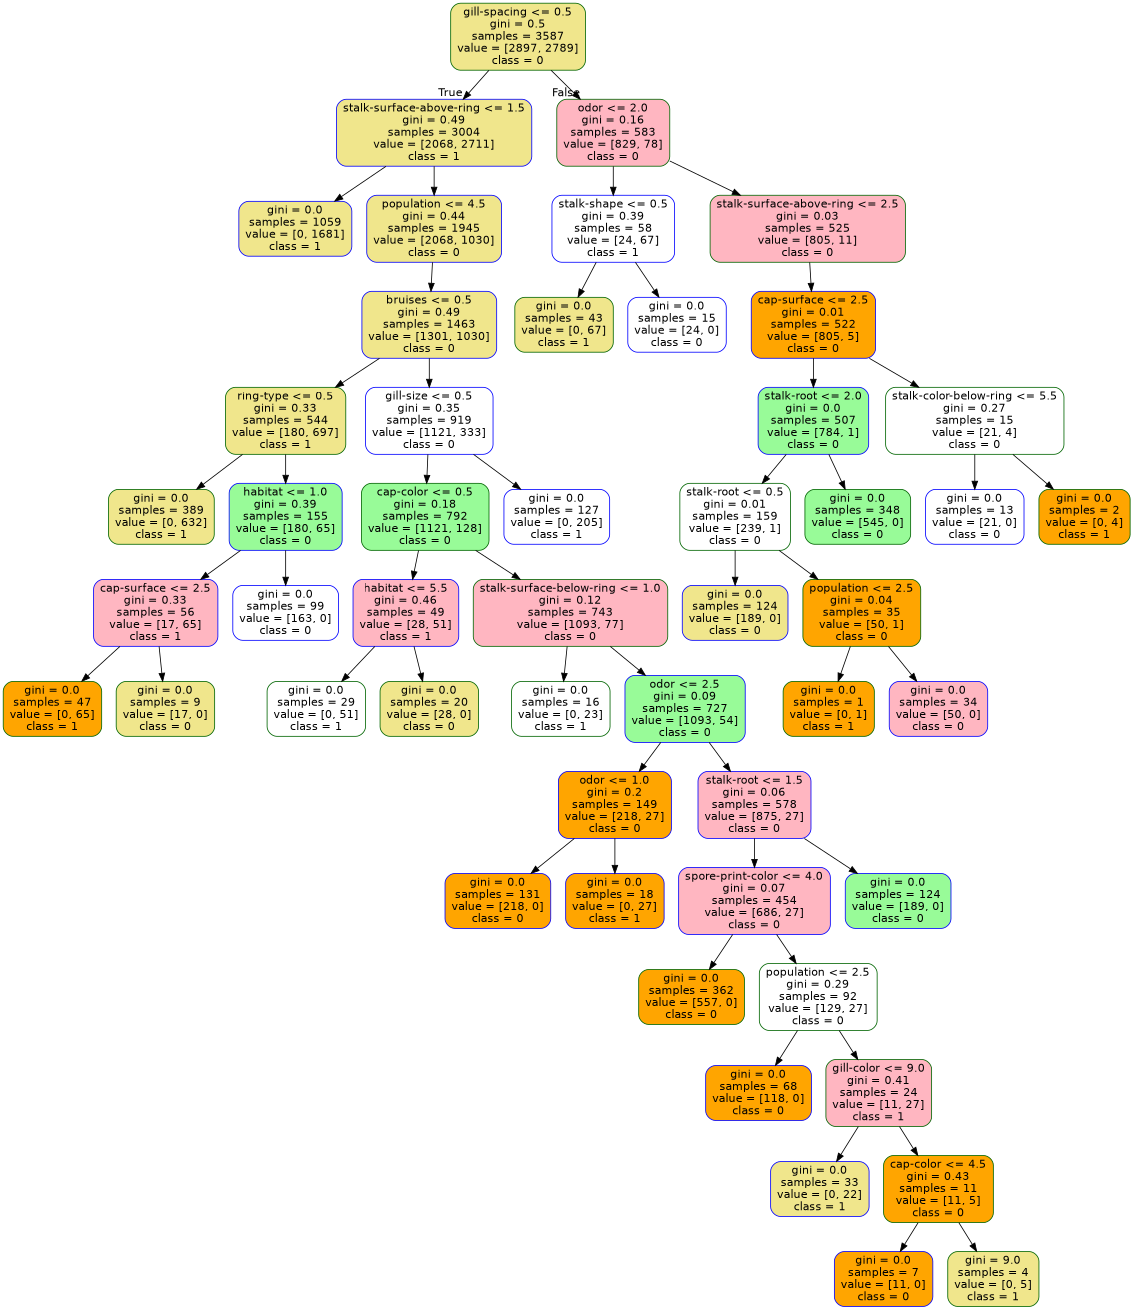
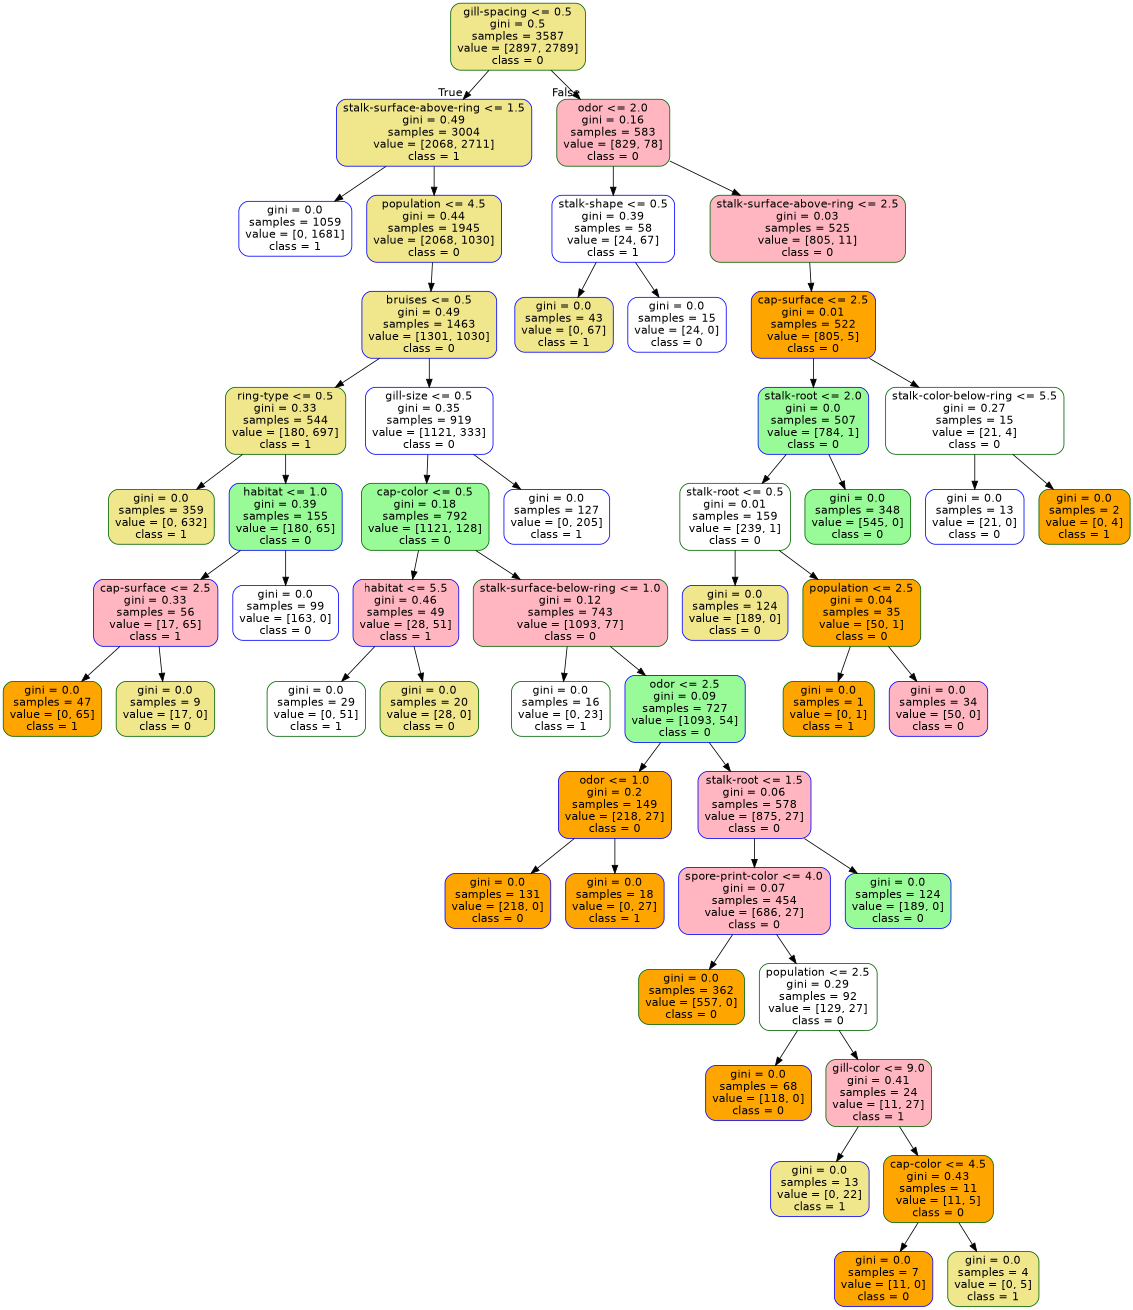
(295, 229) -> (295, 229)
(564, 325) -> (564, 325)
(161, 517) -> (161, 517)
(820, 1189) -> (820, 1189)
(993, 1279) -> (993, 1279)
